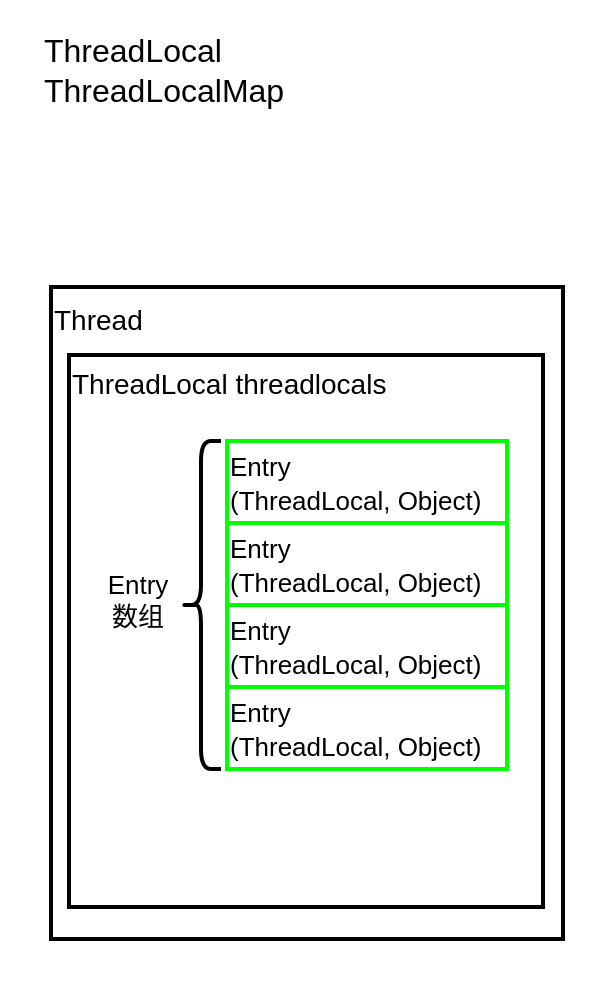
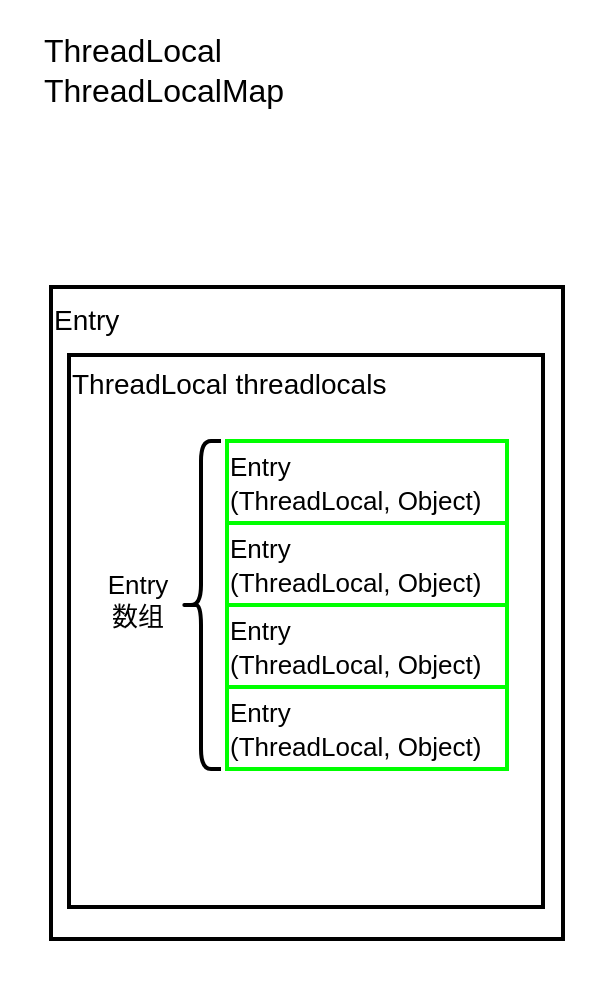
(109, 320) -> (100, 320)
